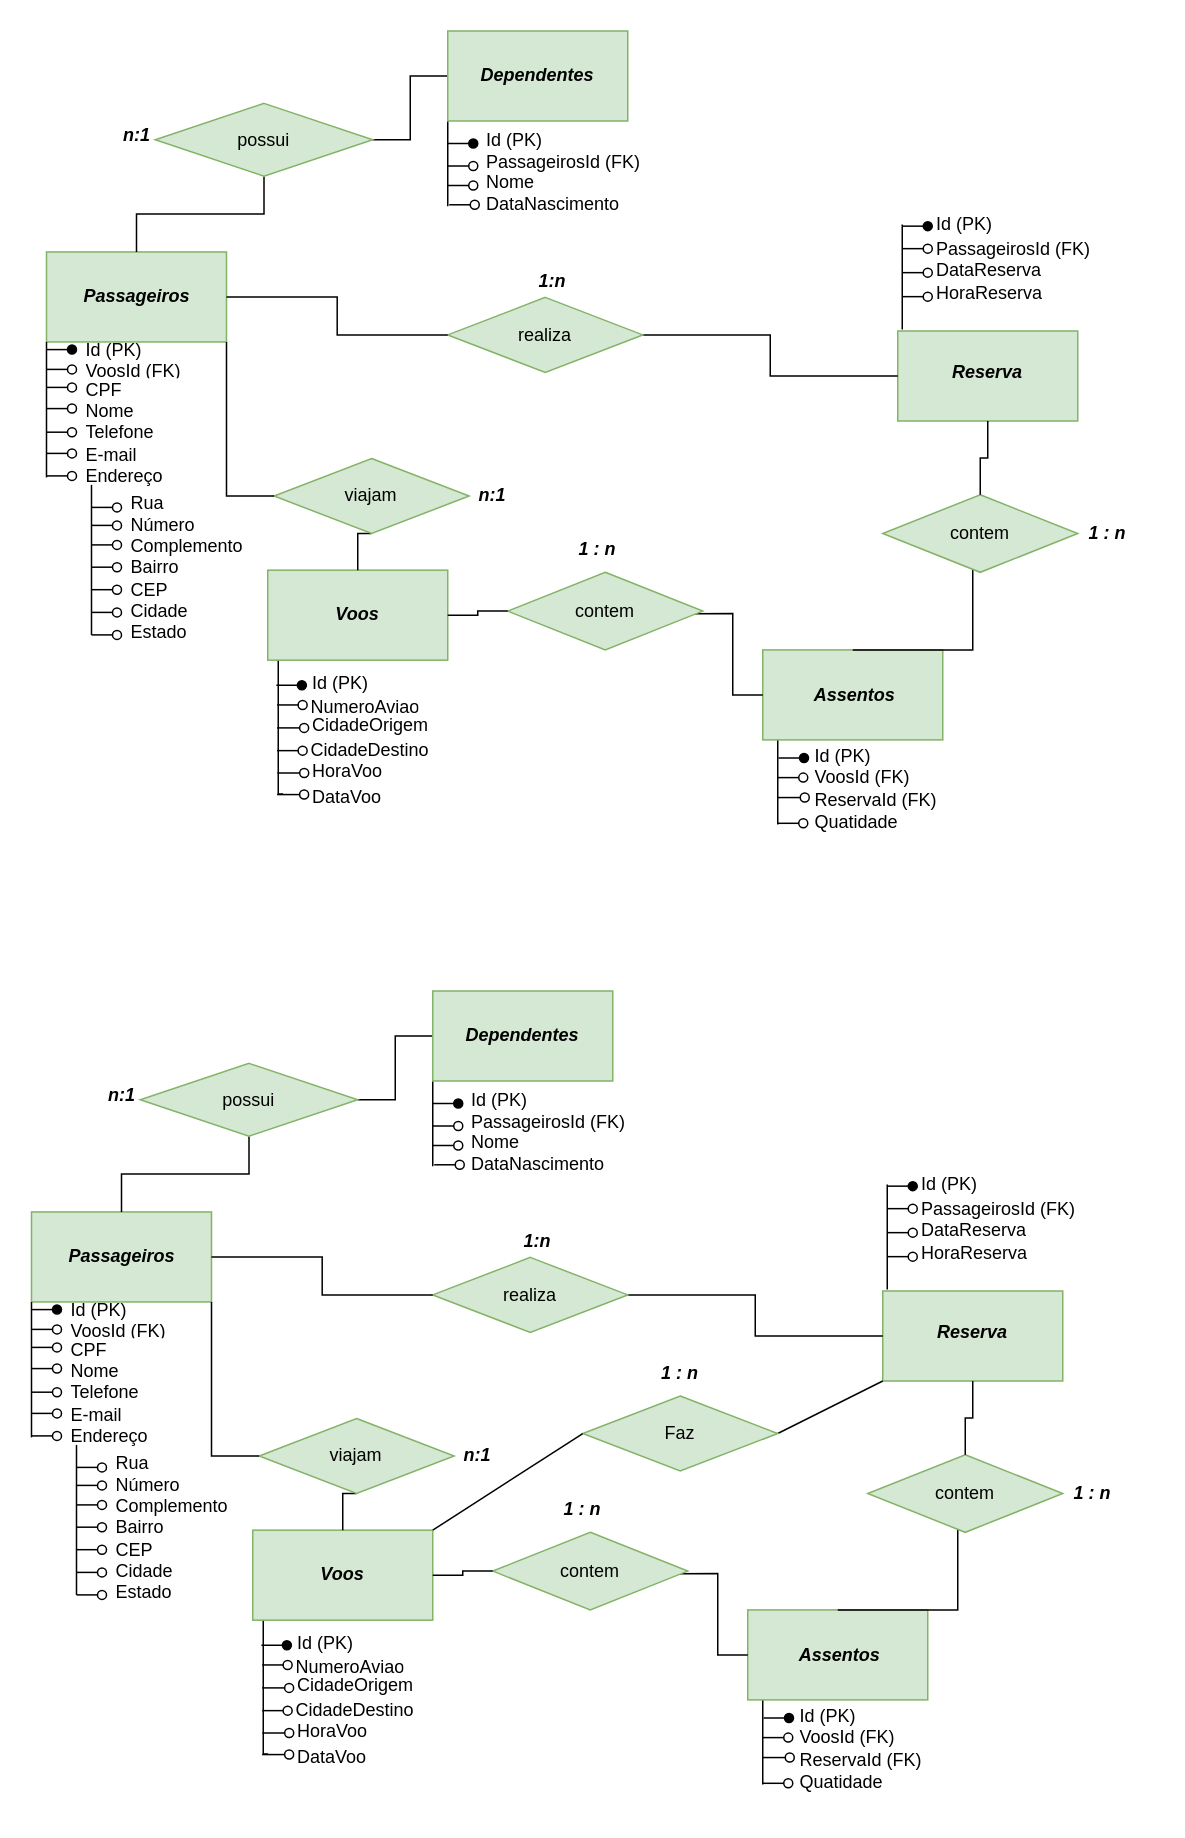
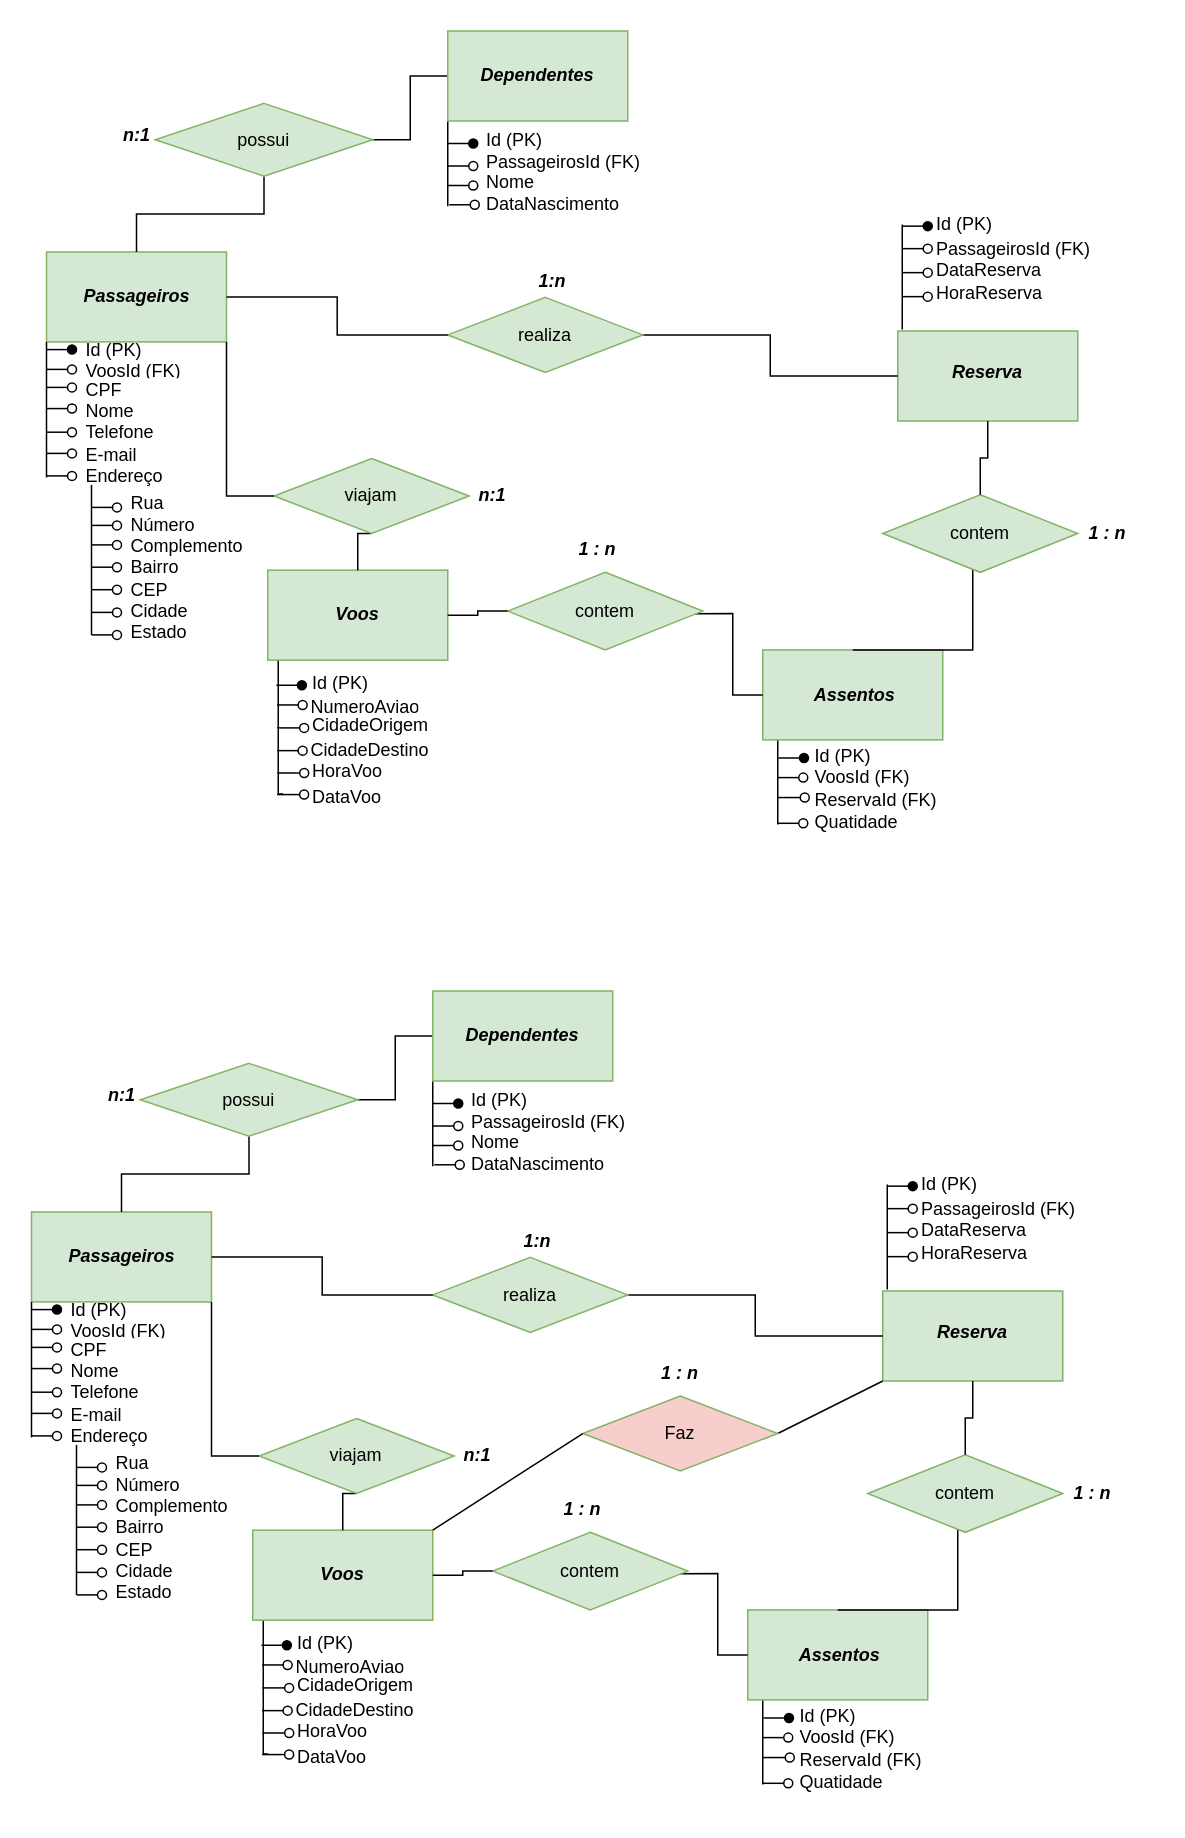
(680, 1433) -> (680, 1433)
